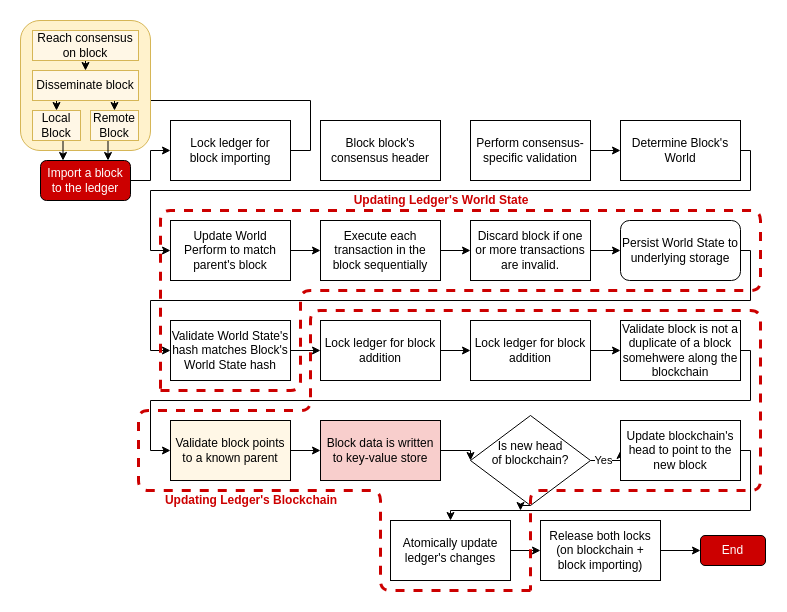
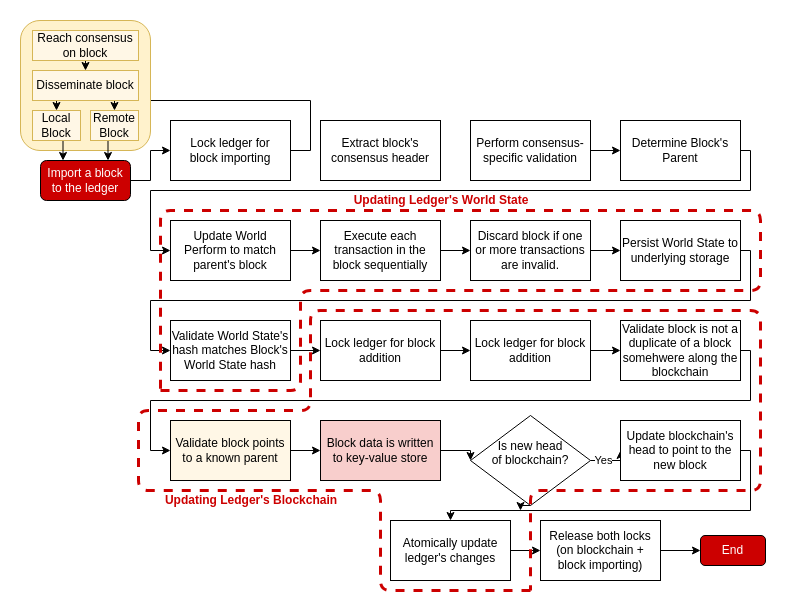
(381, 151) -> (381, 151)
(681, 151) -> (681, 151)
(681, 251) -> (681, 251)
